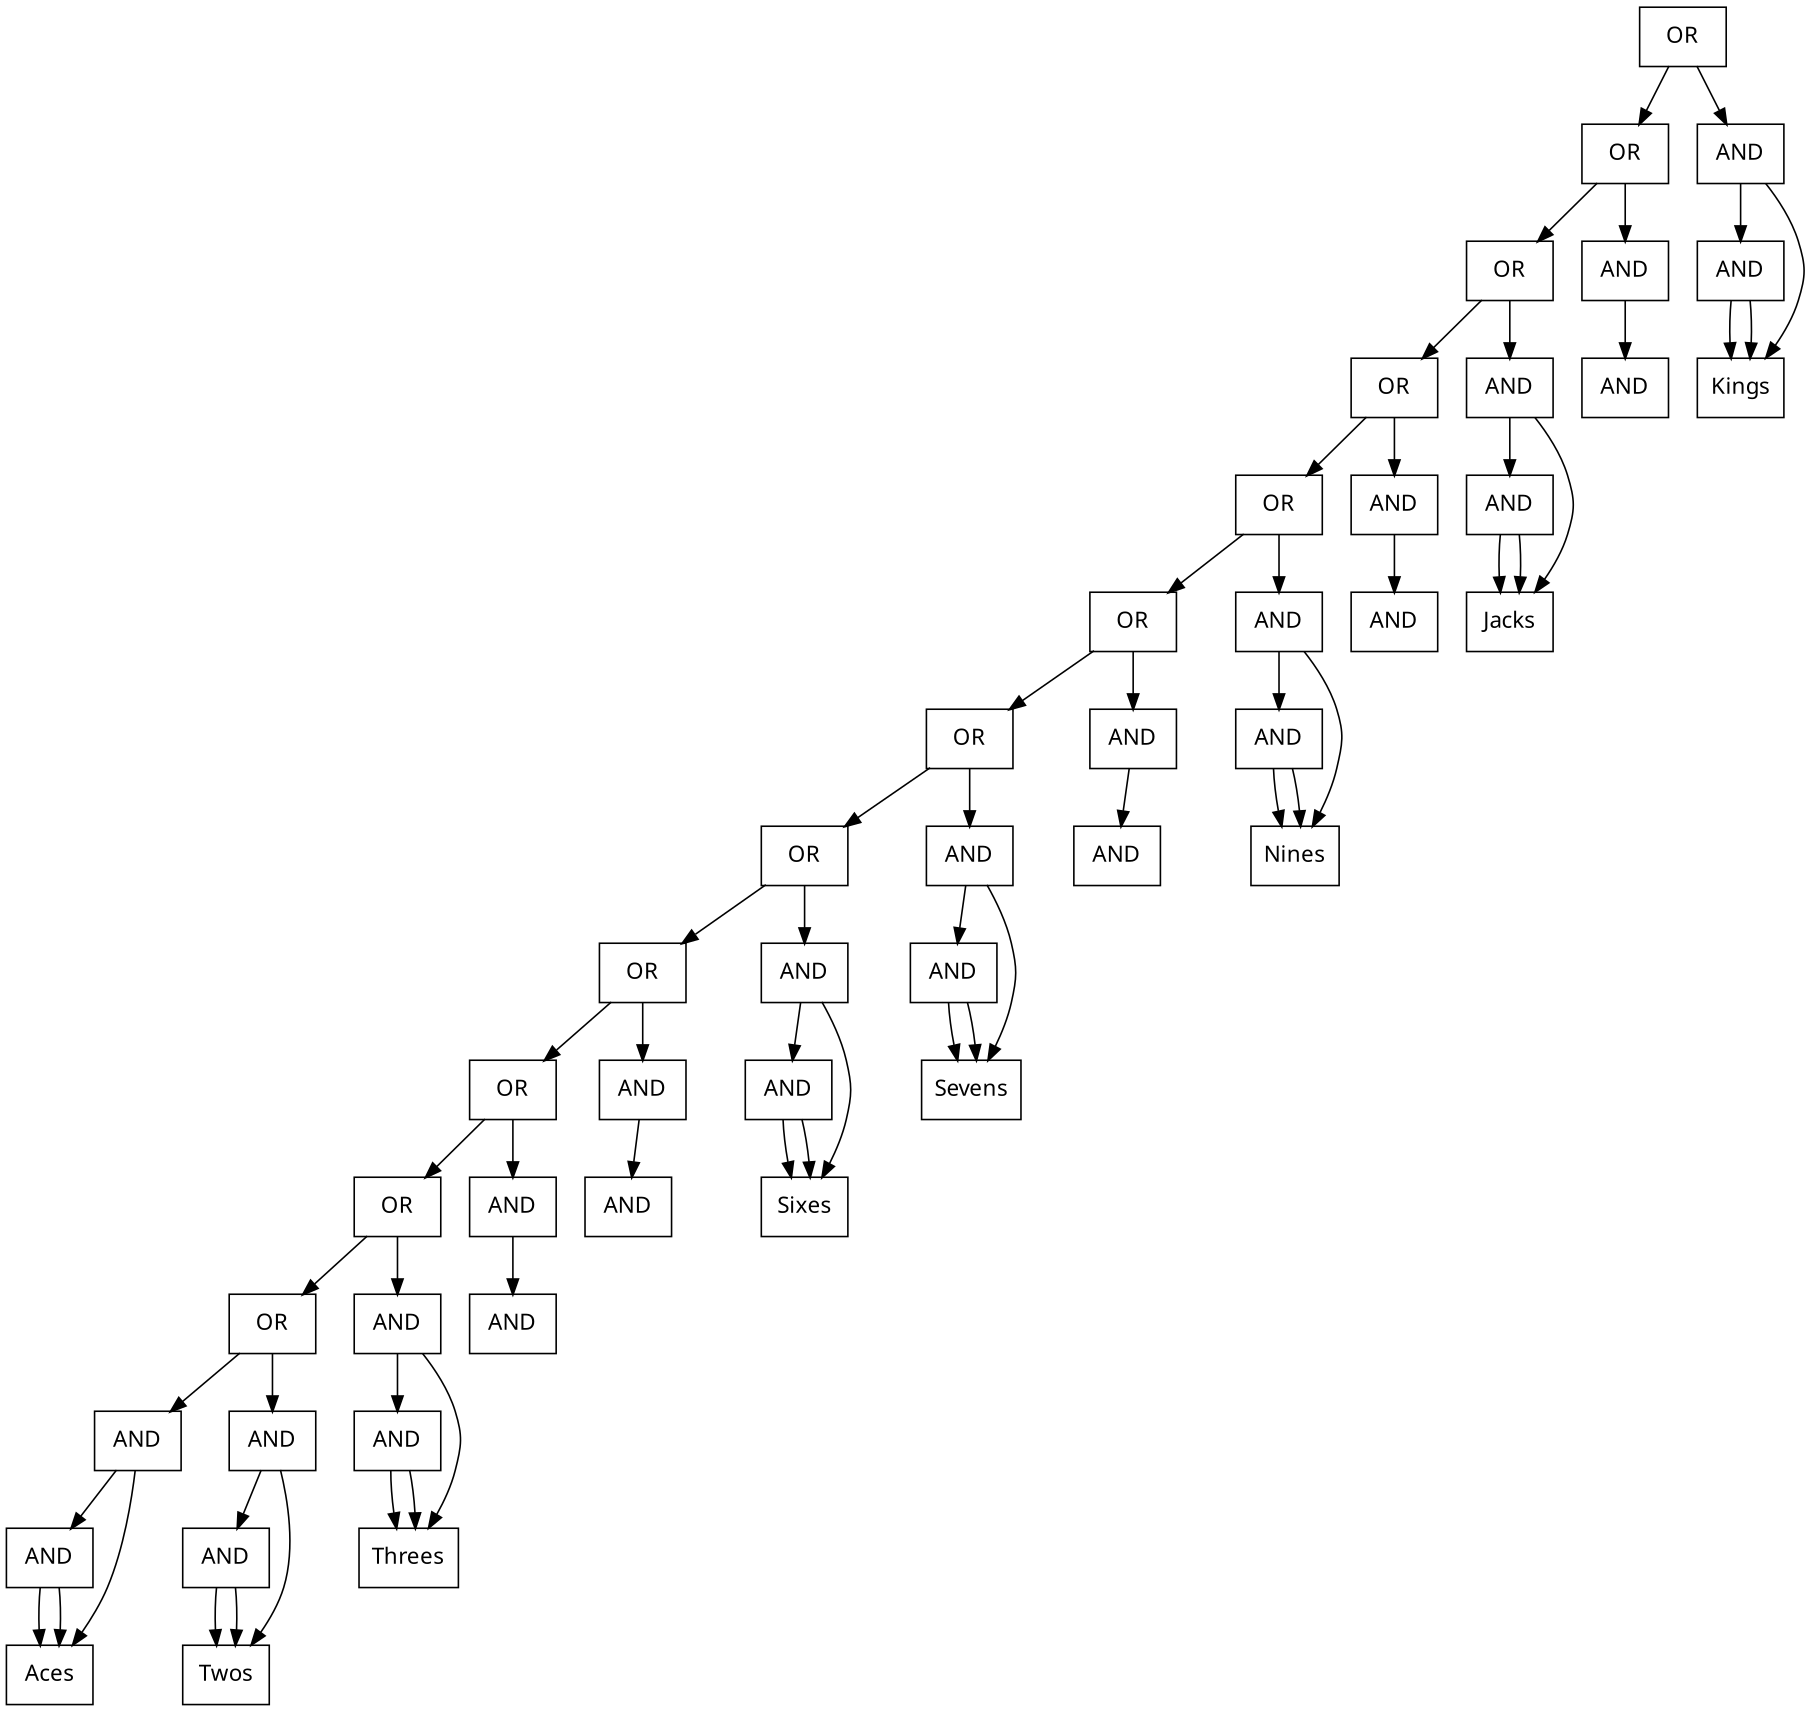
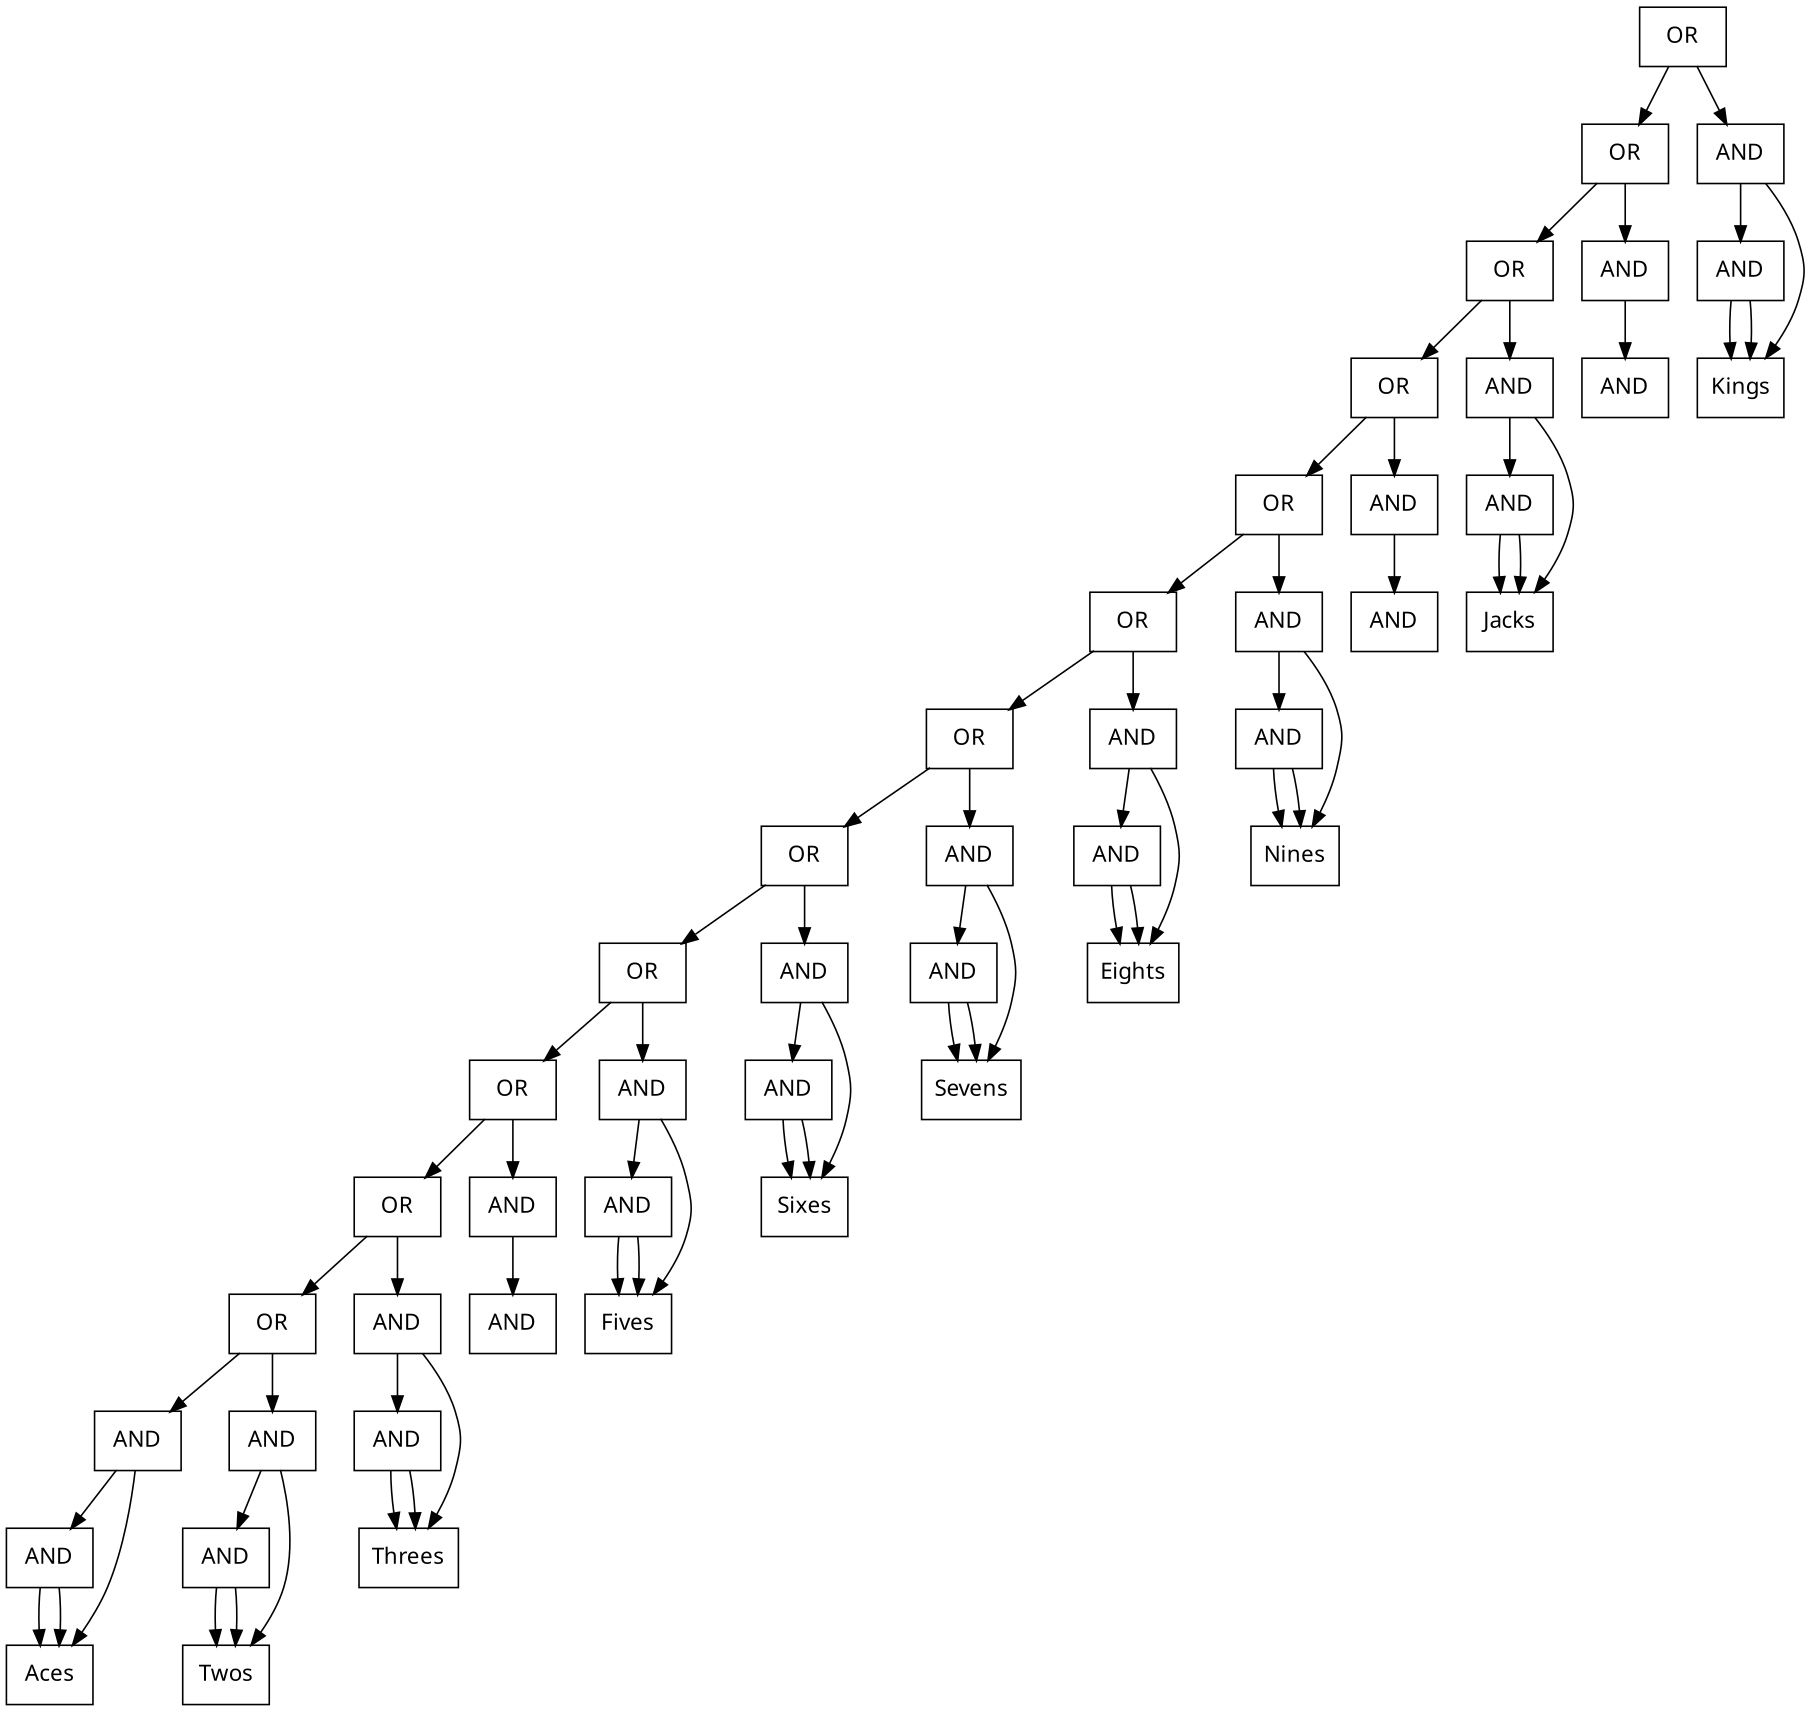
none -> (1133, 973)
none -> (628, 1324)
